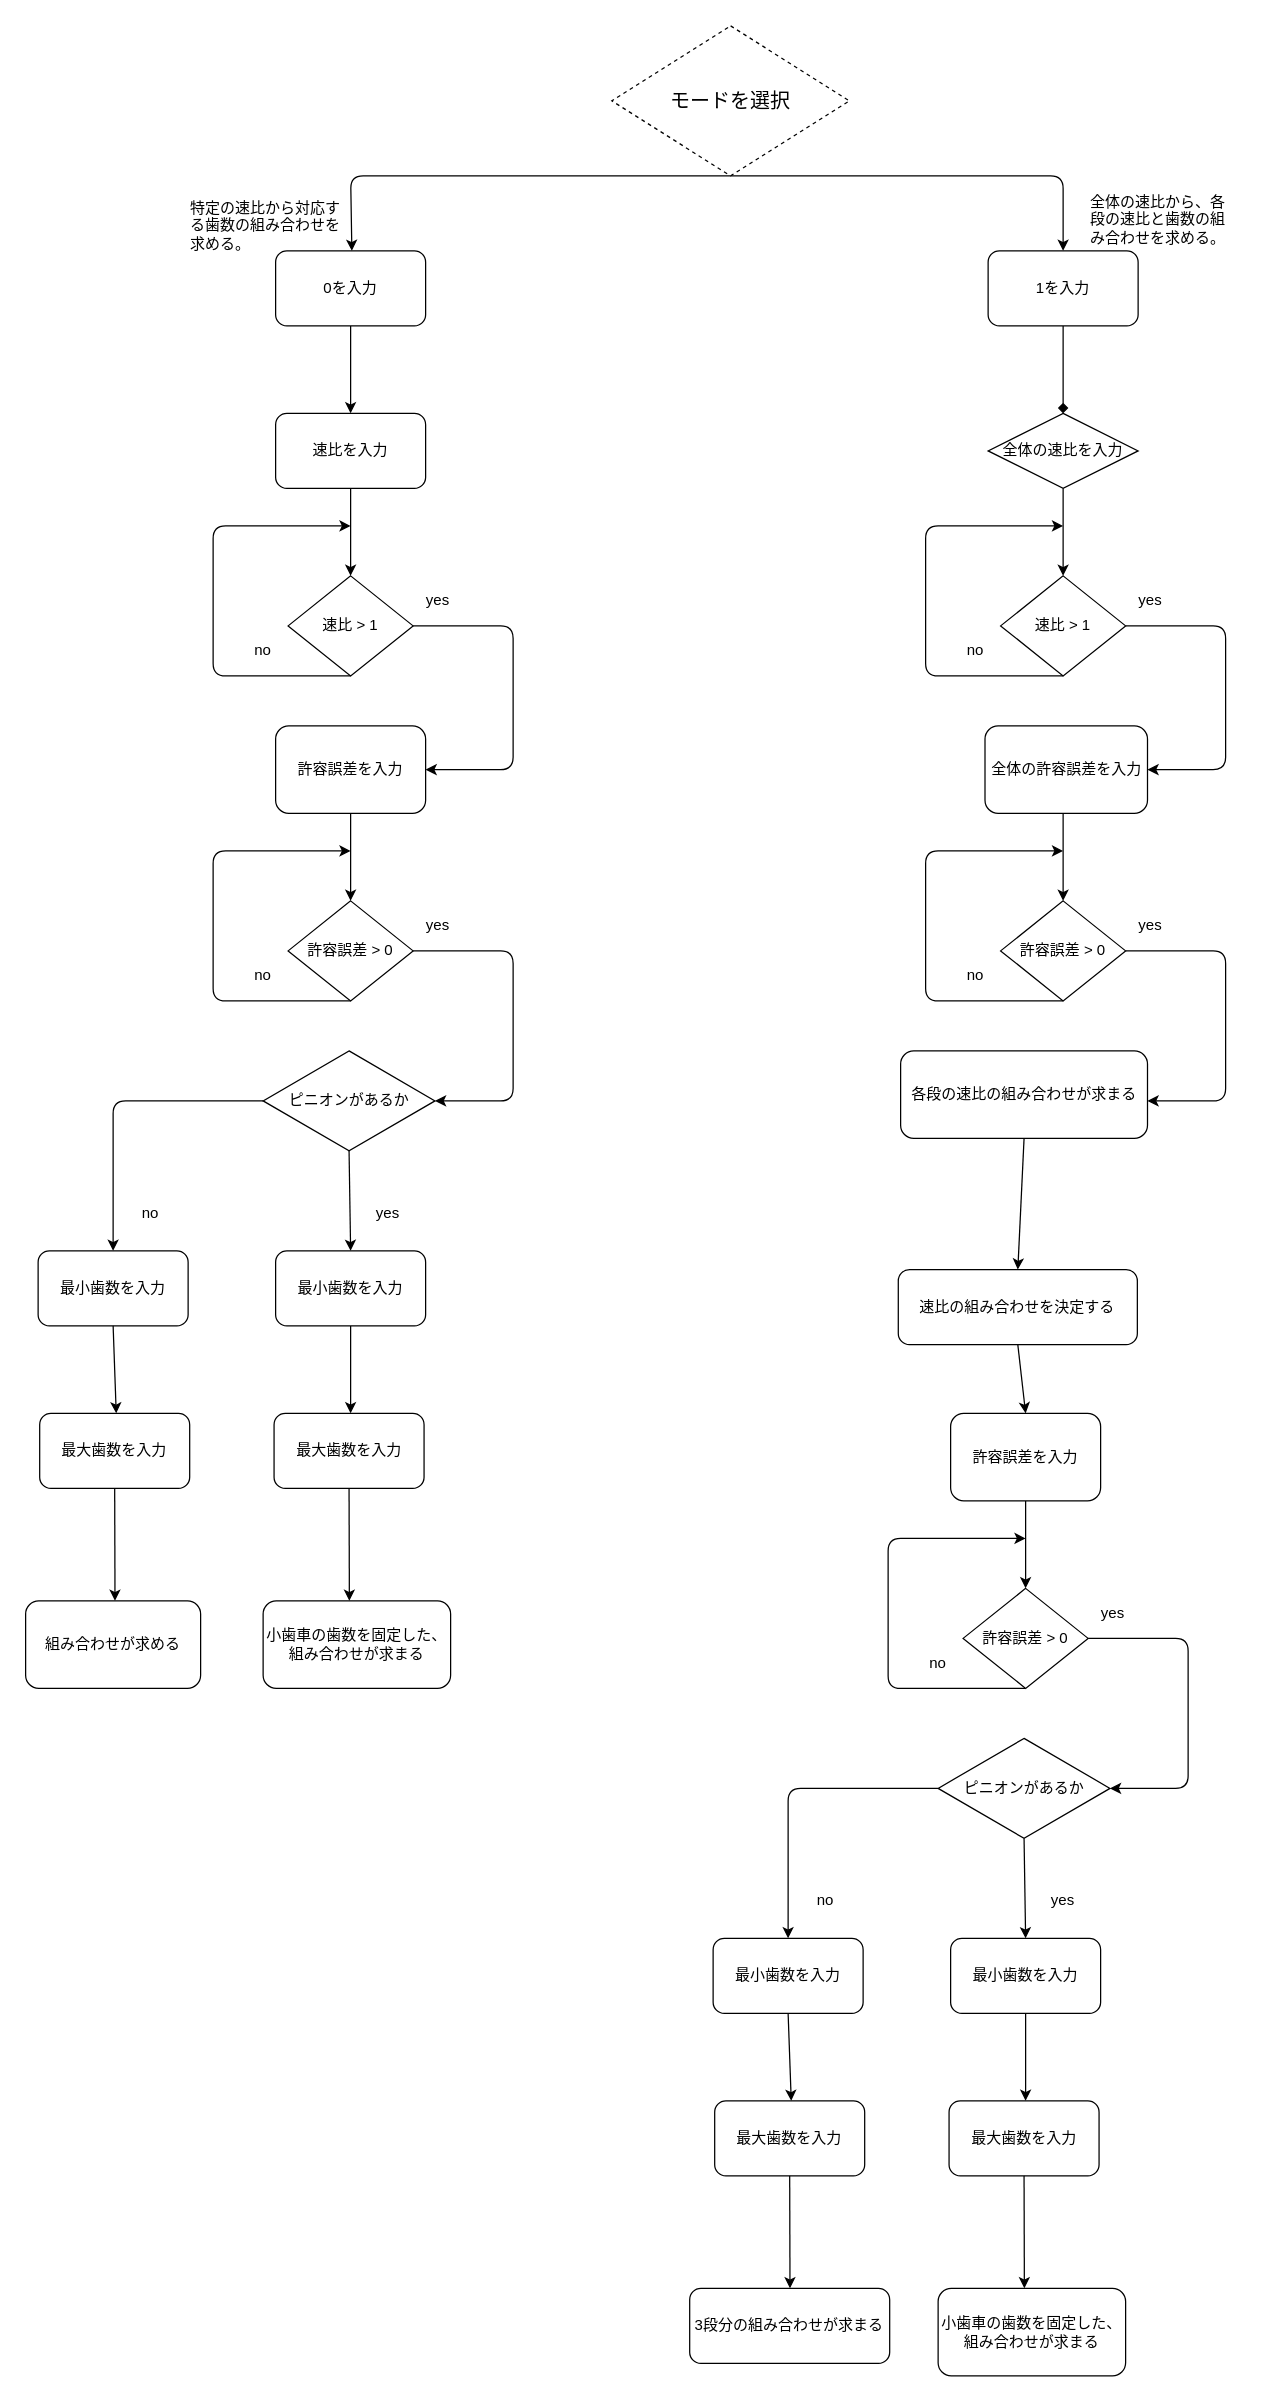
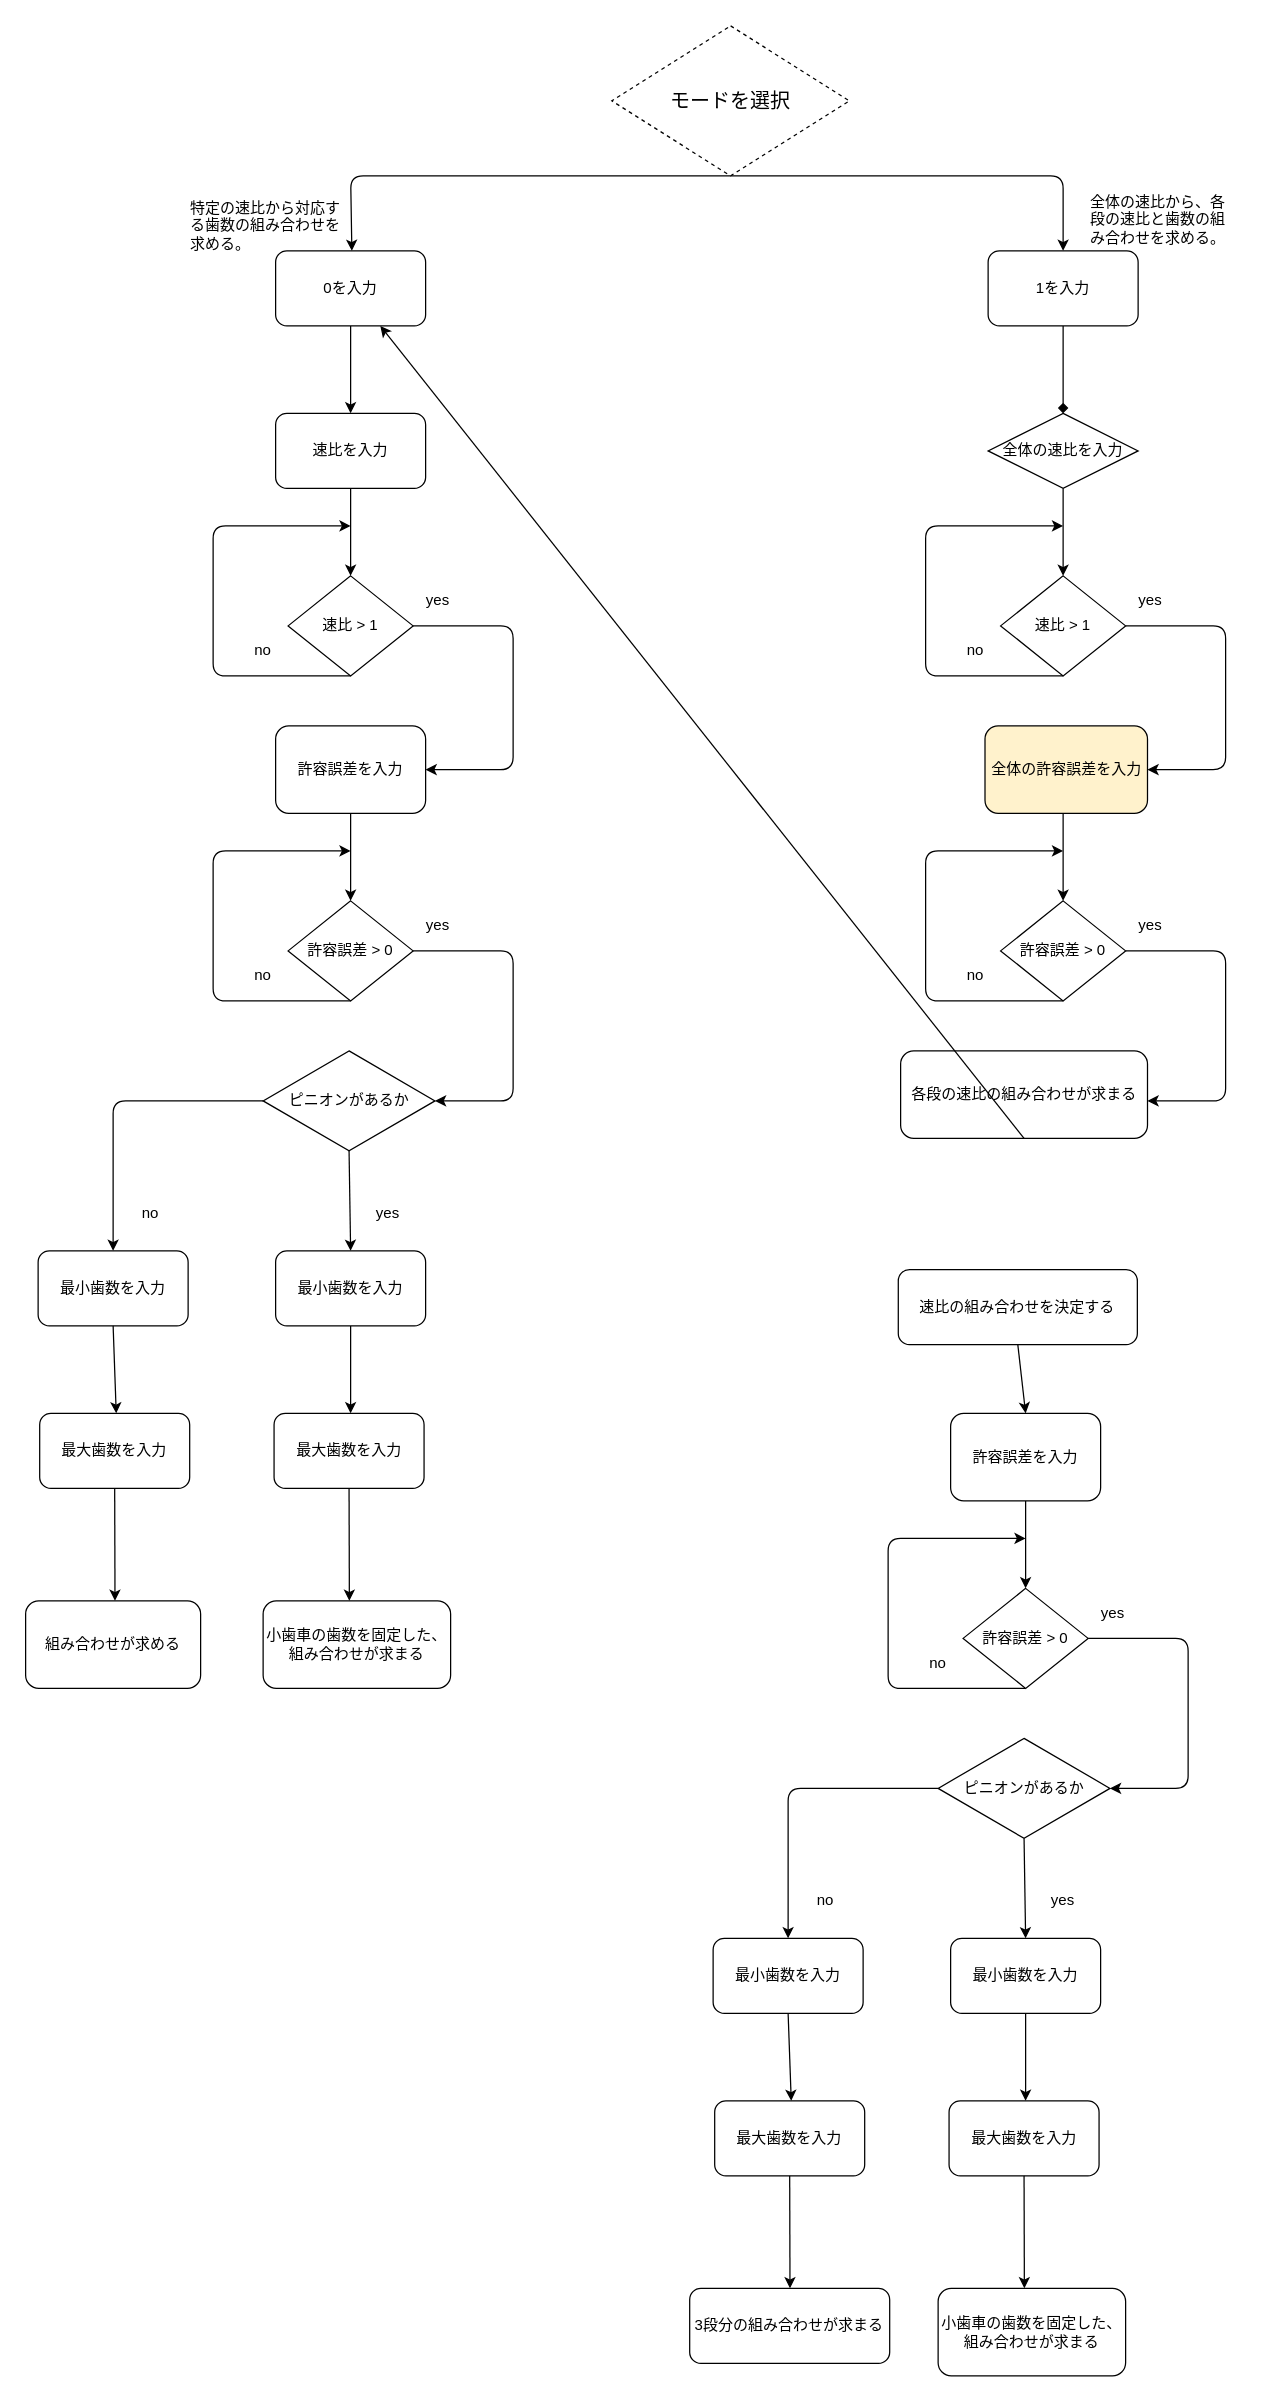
(1066, 769) -> (1066, 769)
(1021, 1199) -> (705, 735)
